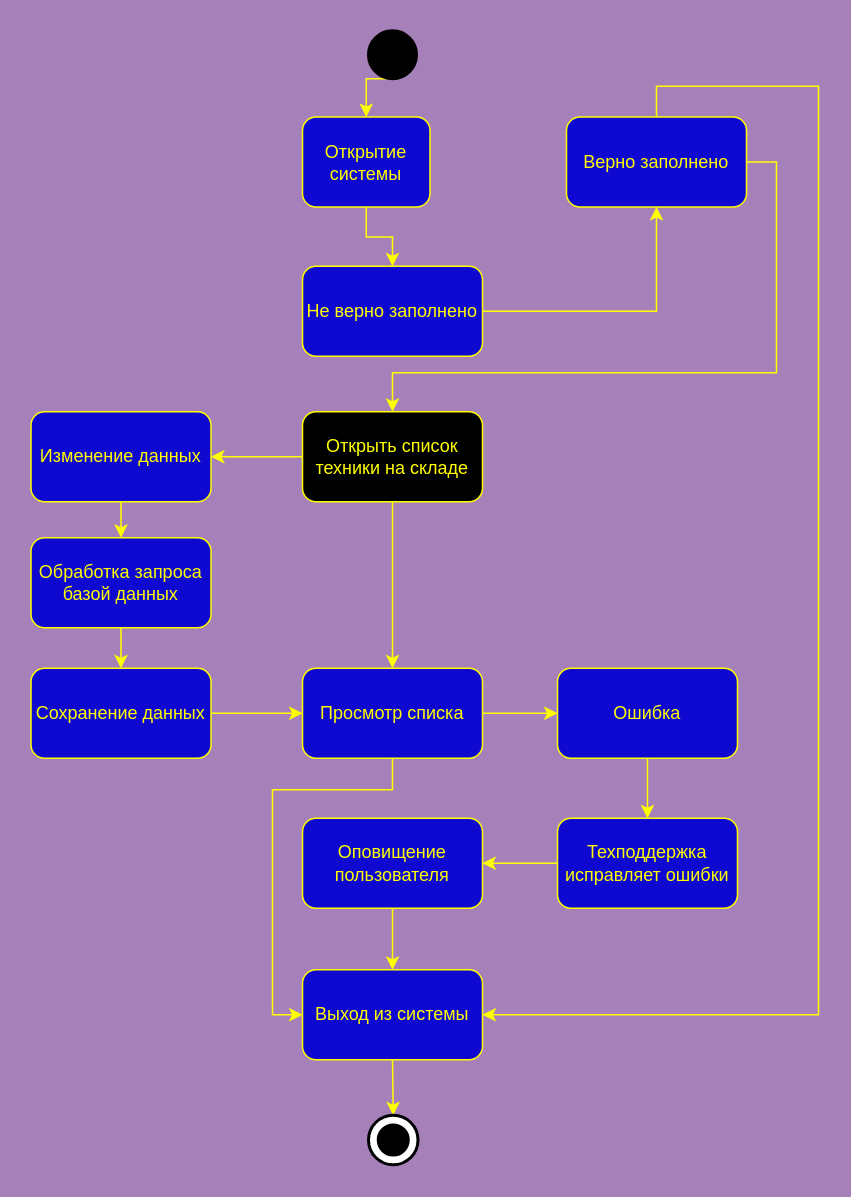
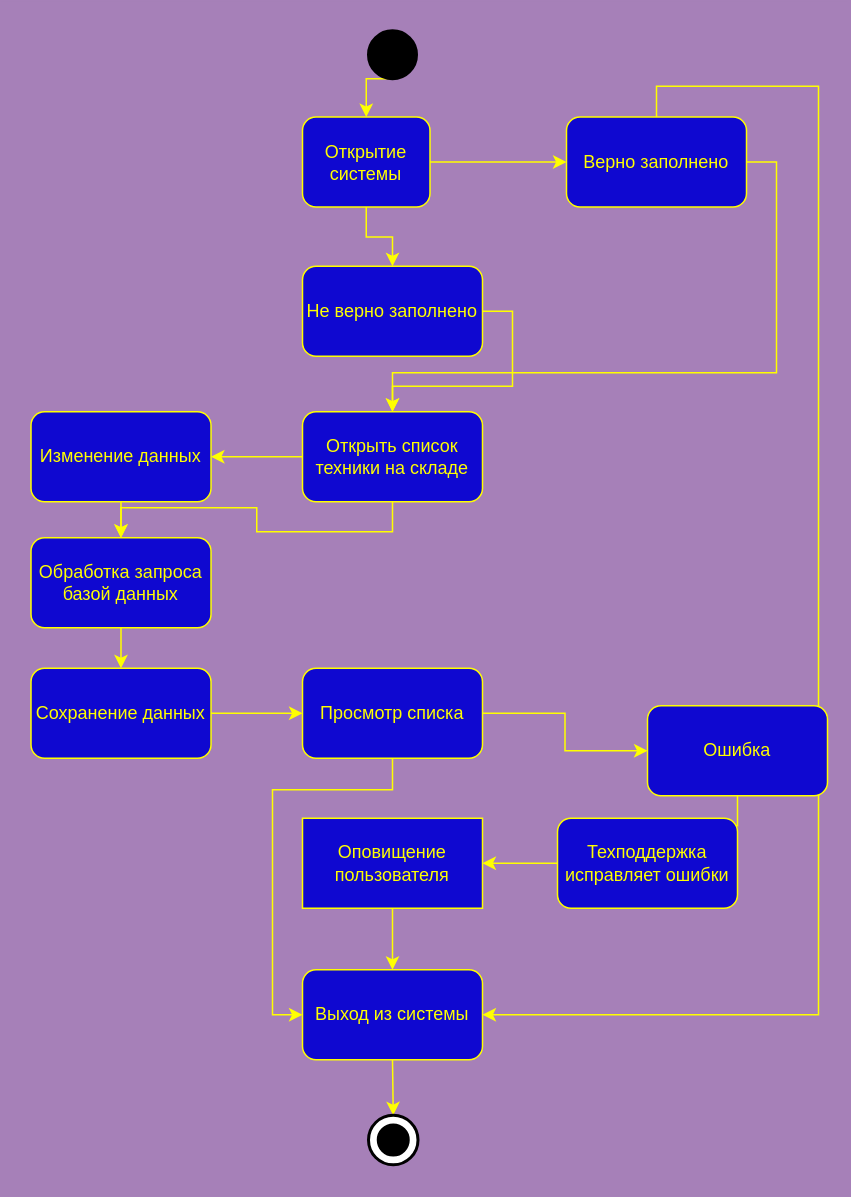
none -> (493, 162)
(630, 311) -> (492, 386)
(392, 457) -> (392, 457)
(392, 593) -> (257, 523)
(647, 713) -> (737, 751)
(392, 863) -> (392, 863)
